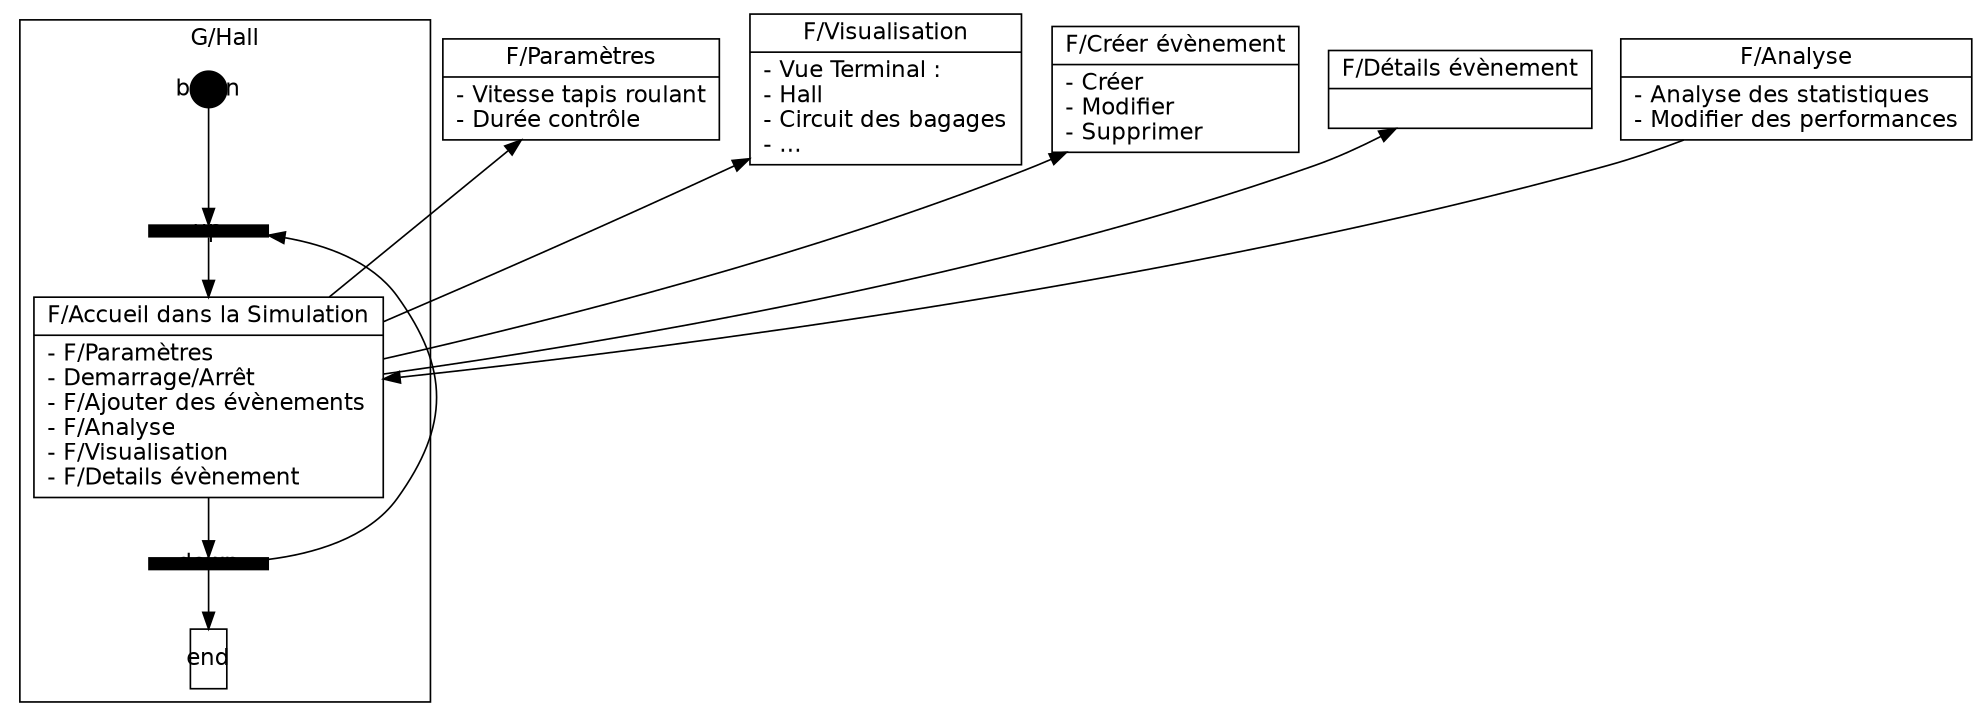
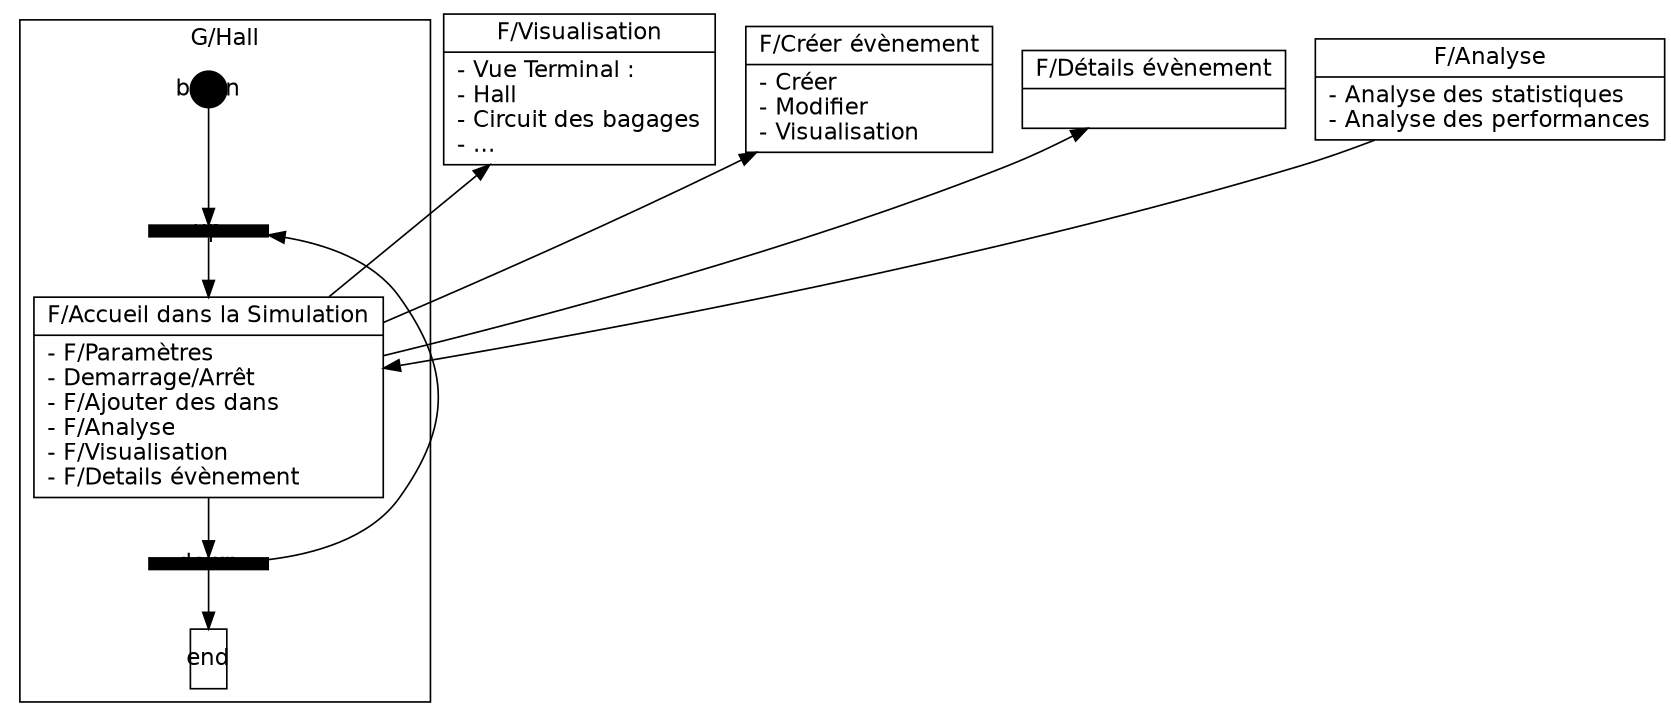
(581, 89) -> none
(1796, 120) -> (1490, 120)
(1135, 132) -> (839, 132)
(207, 403) -> (164, 403)
